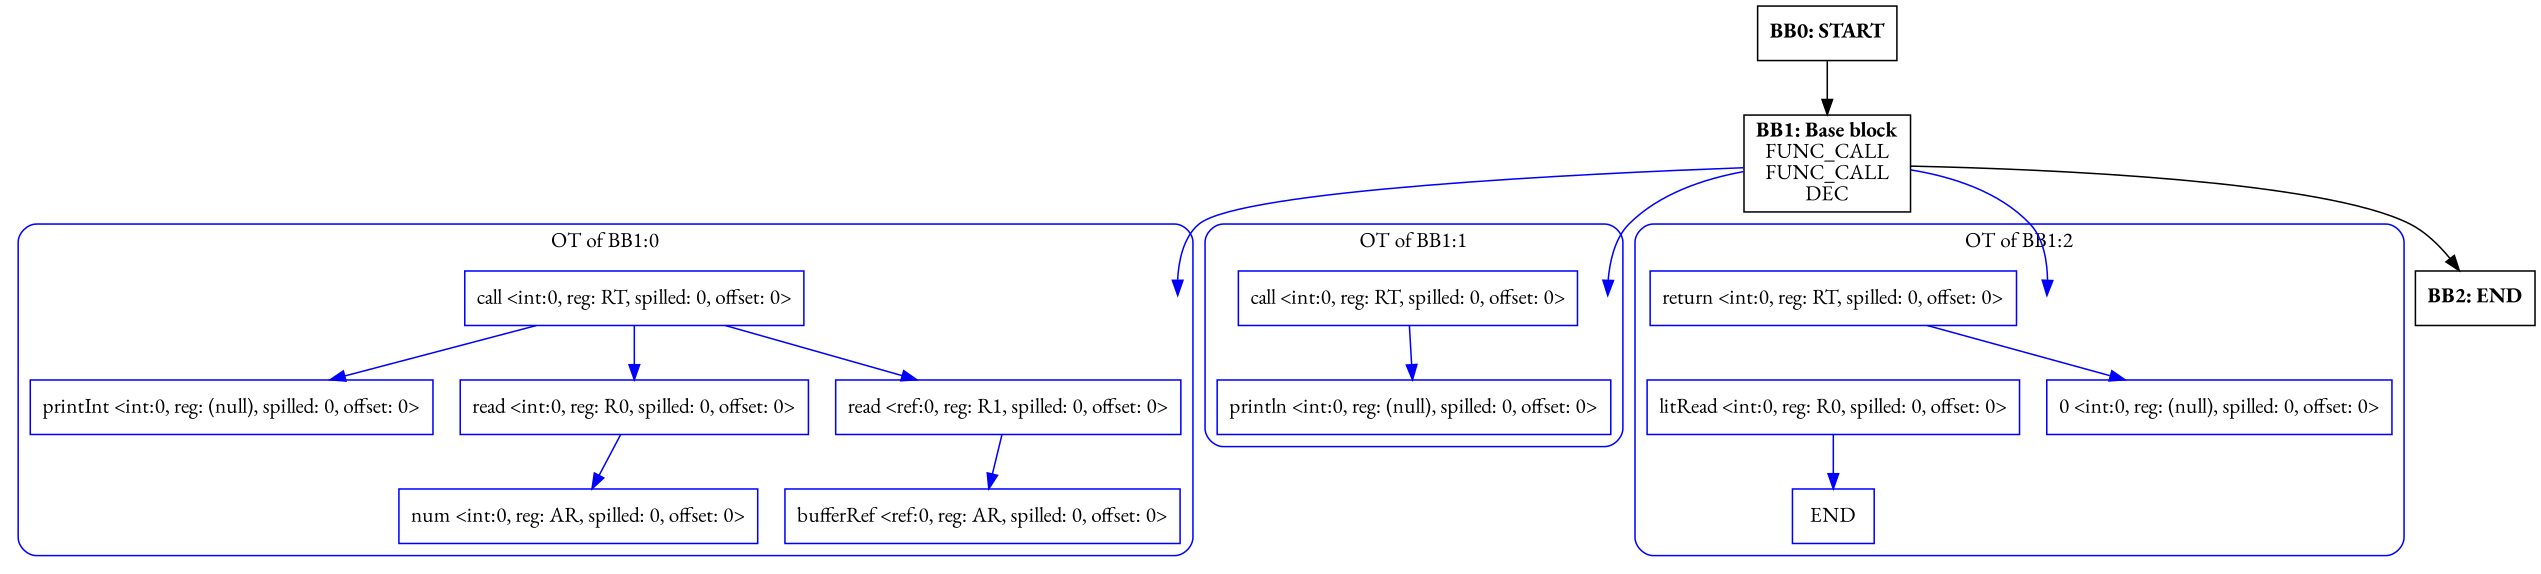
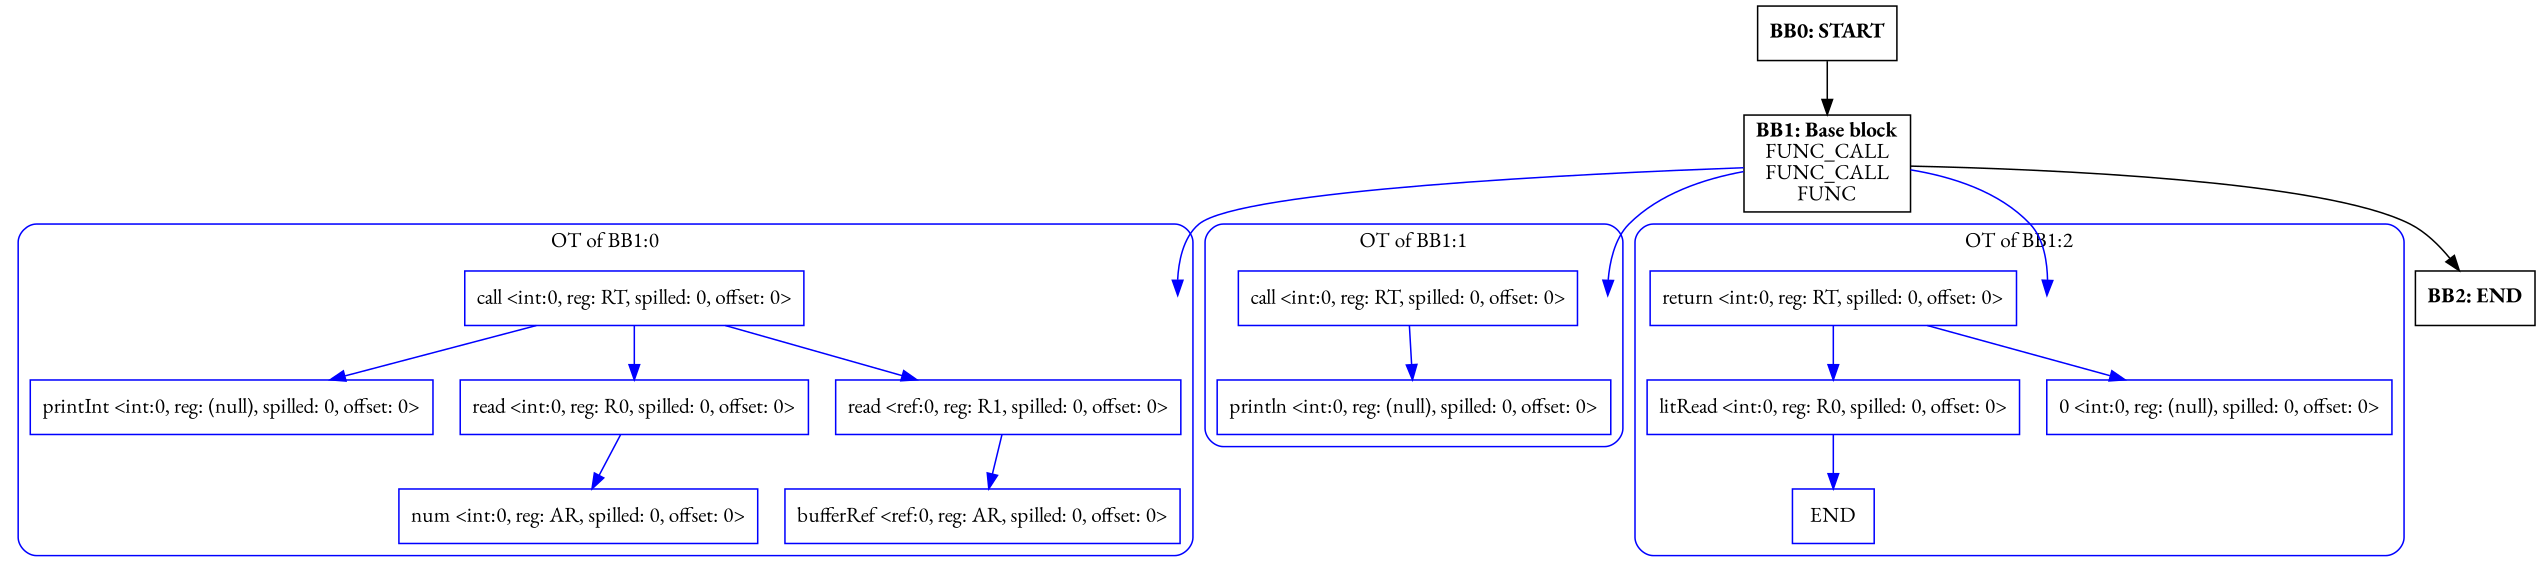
(1827, 194) -> (1827, 194)
none -> (1833, 345)
